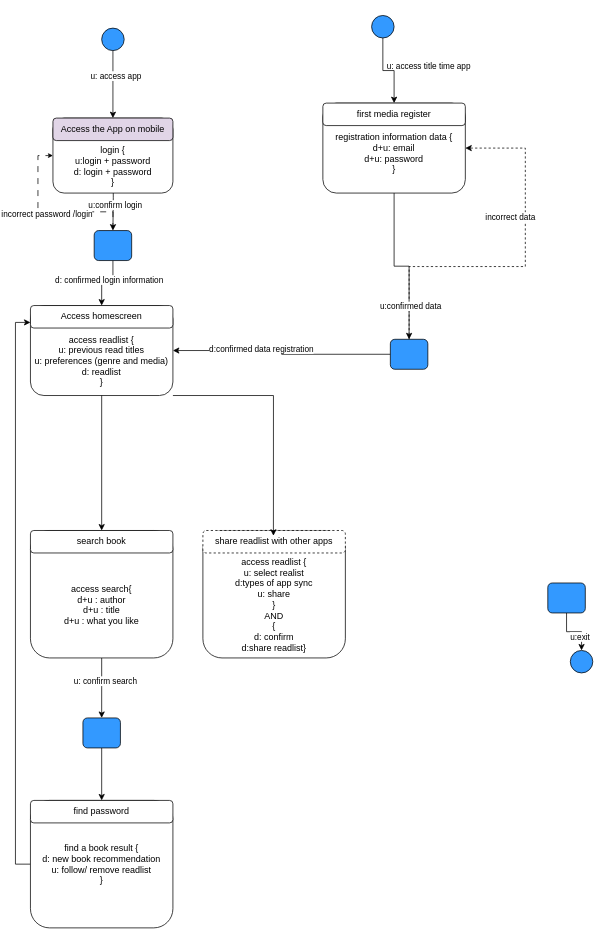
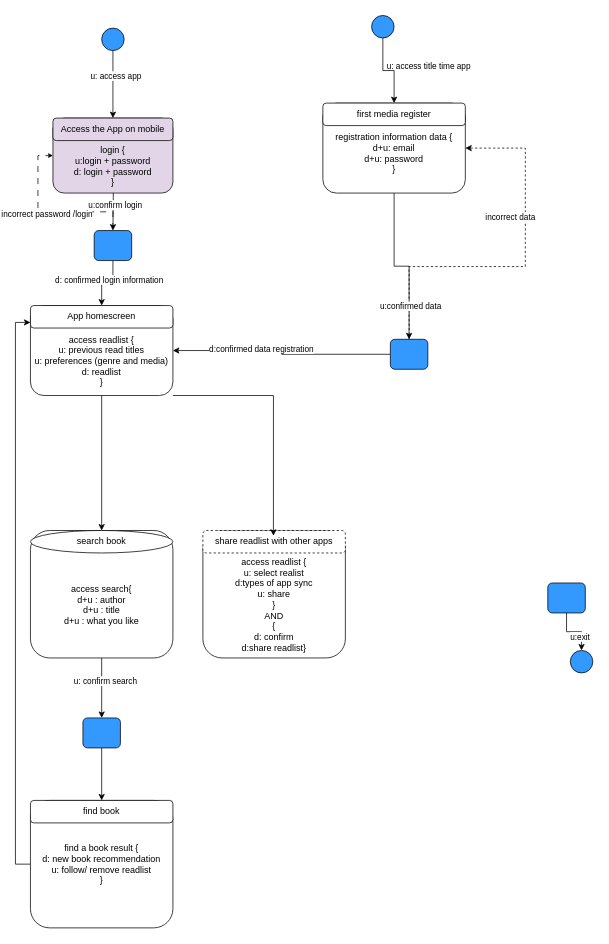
(113, 156) -> (113, 156)
(102, 317) -> (102, 317)
(102, 542) -> (102, 542)
(102, 812) -> (102, 812)
